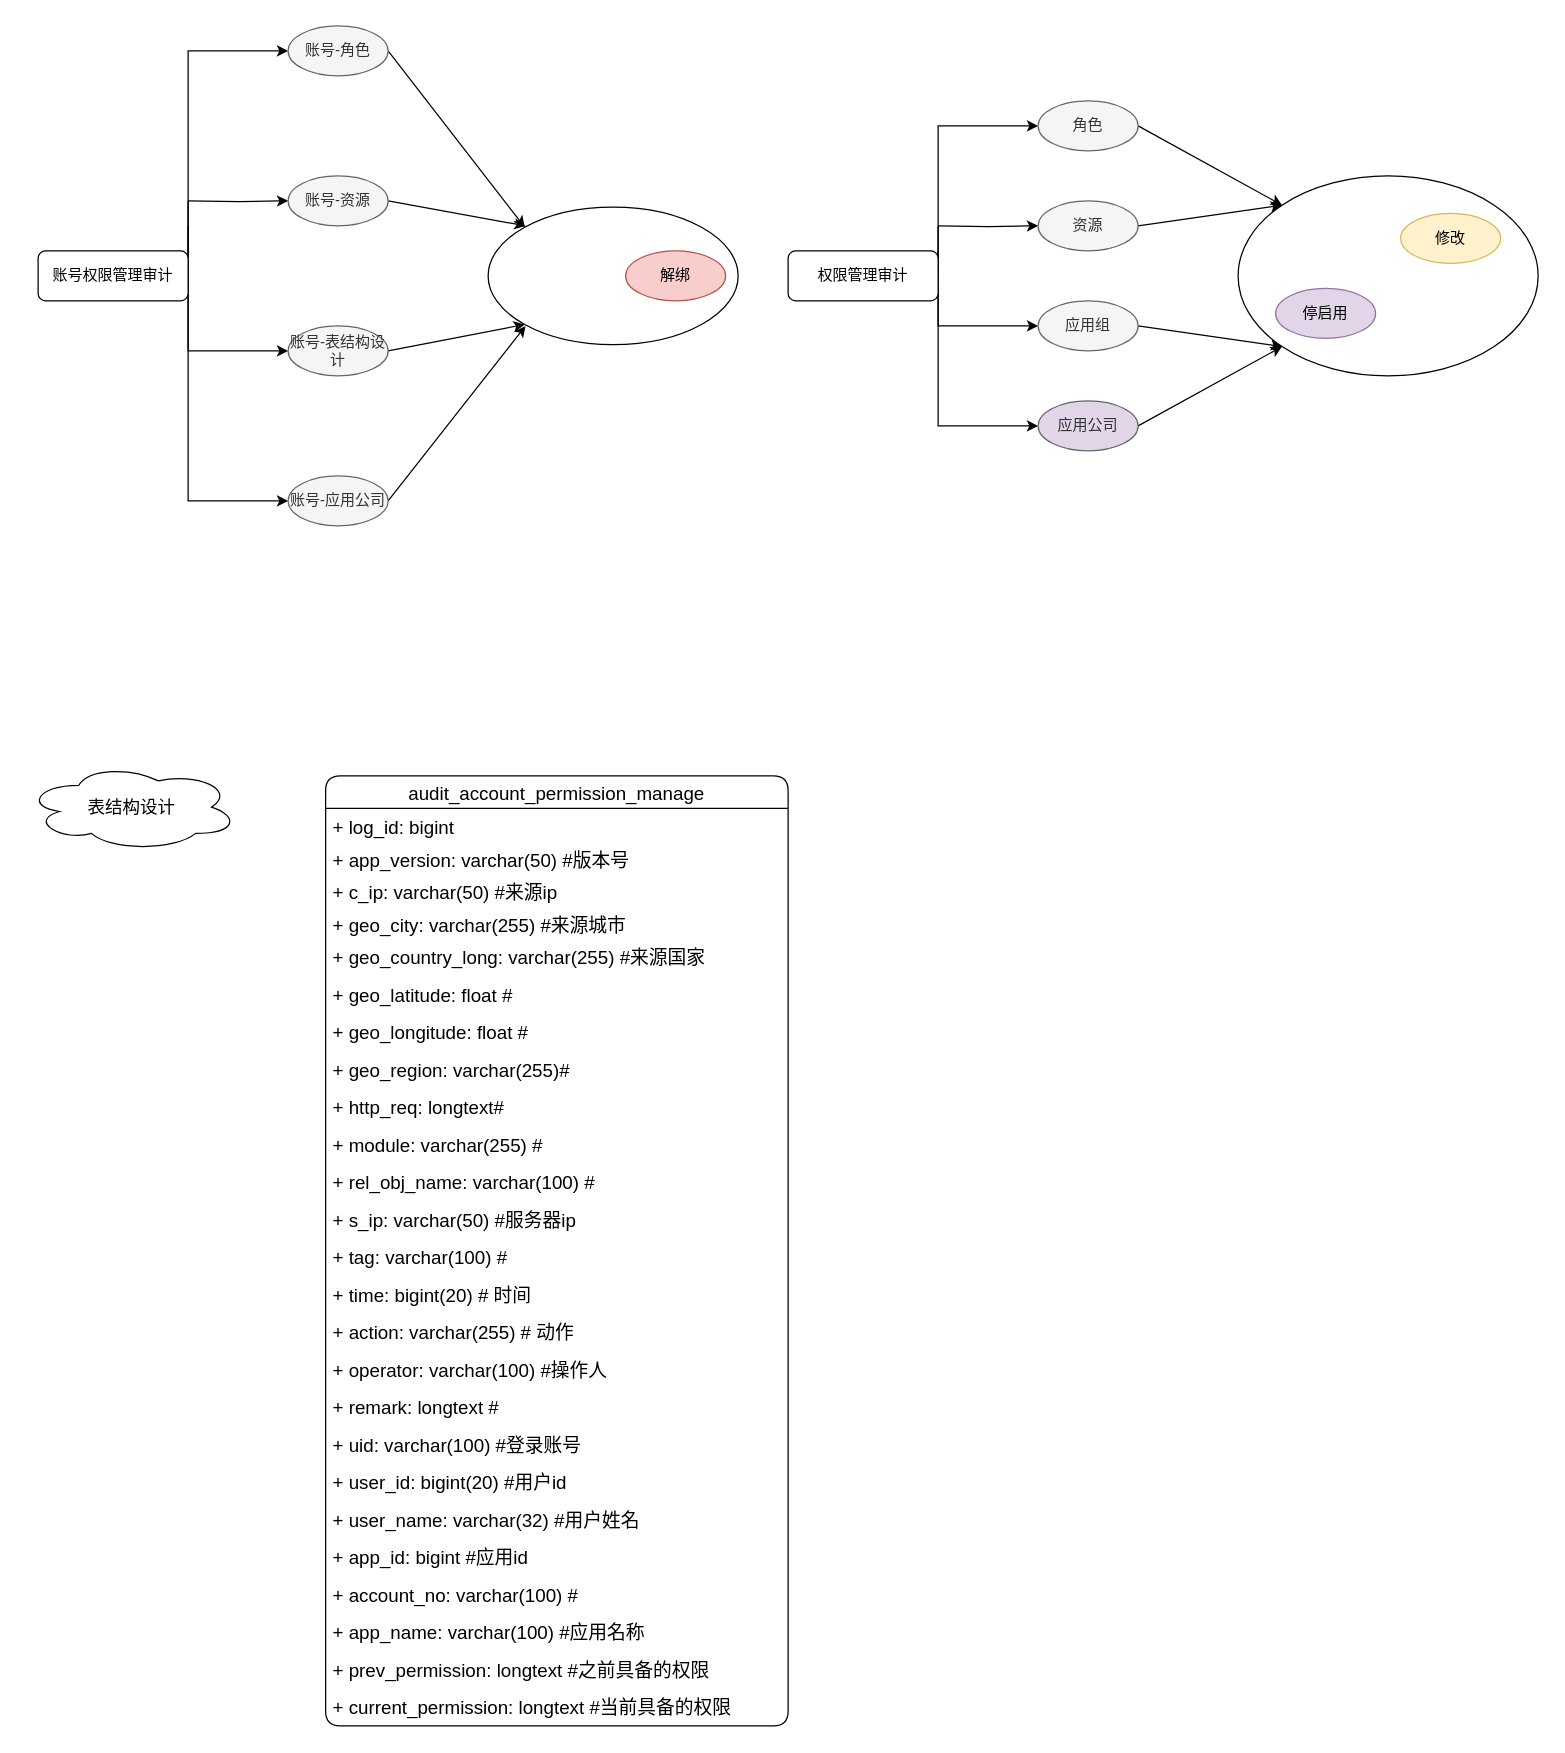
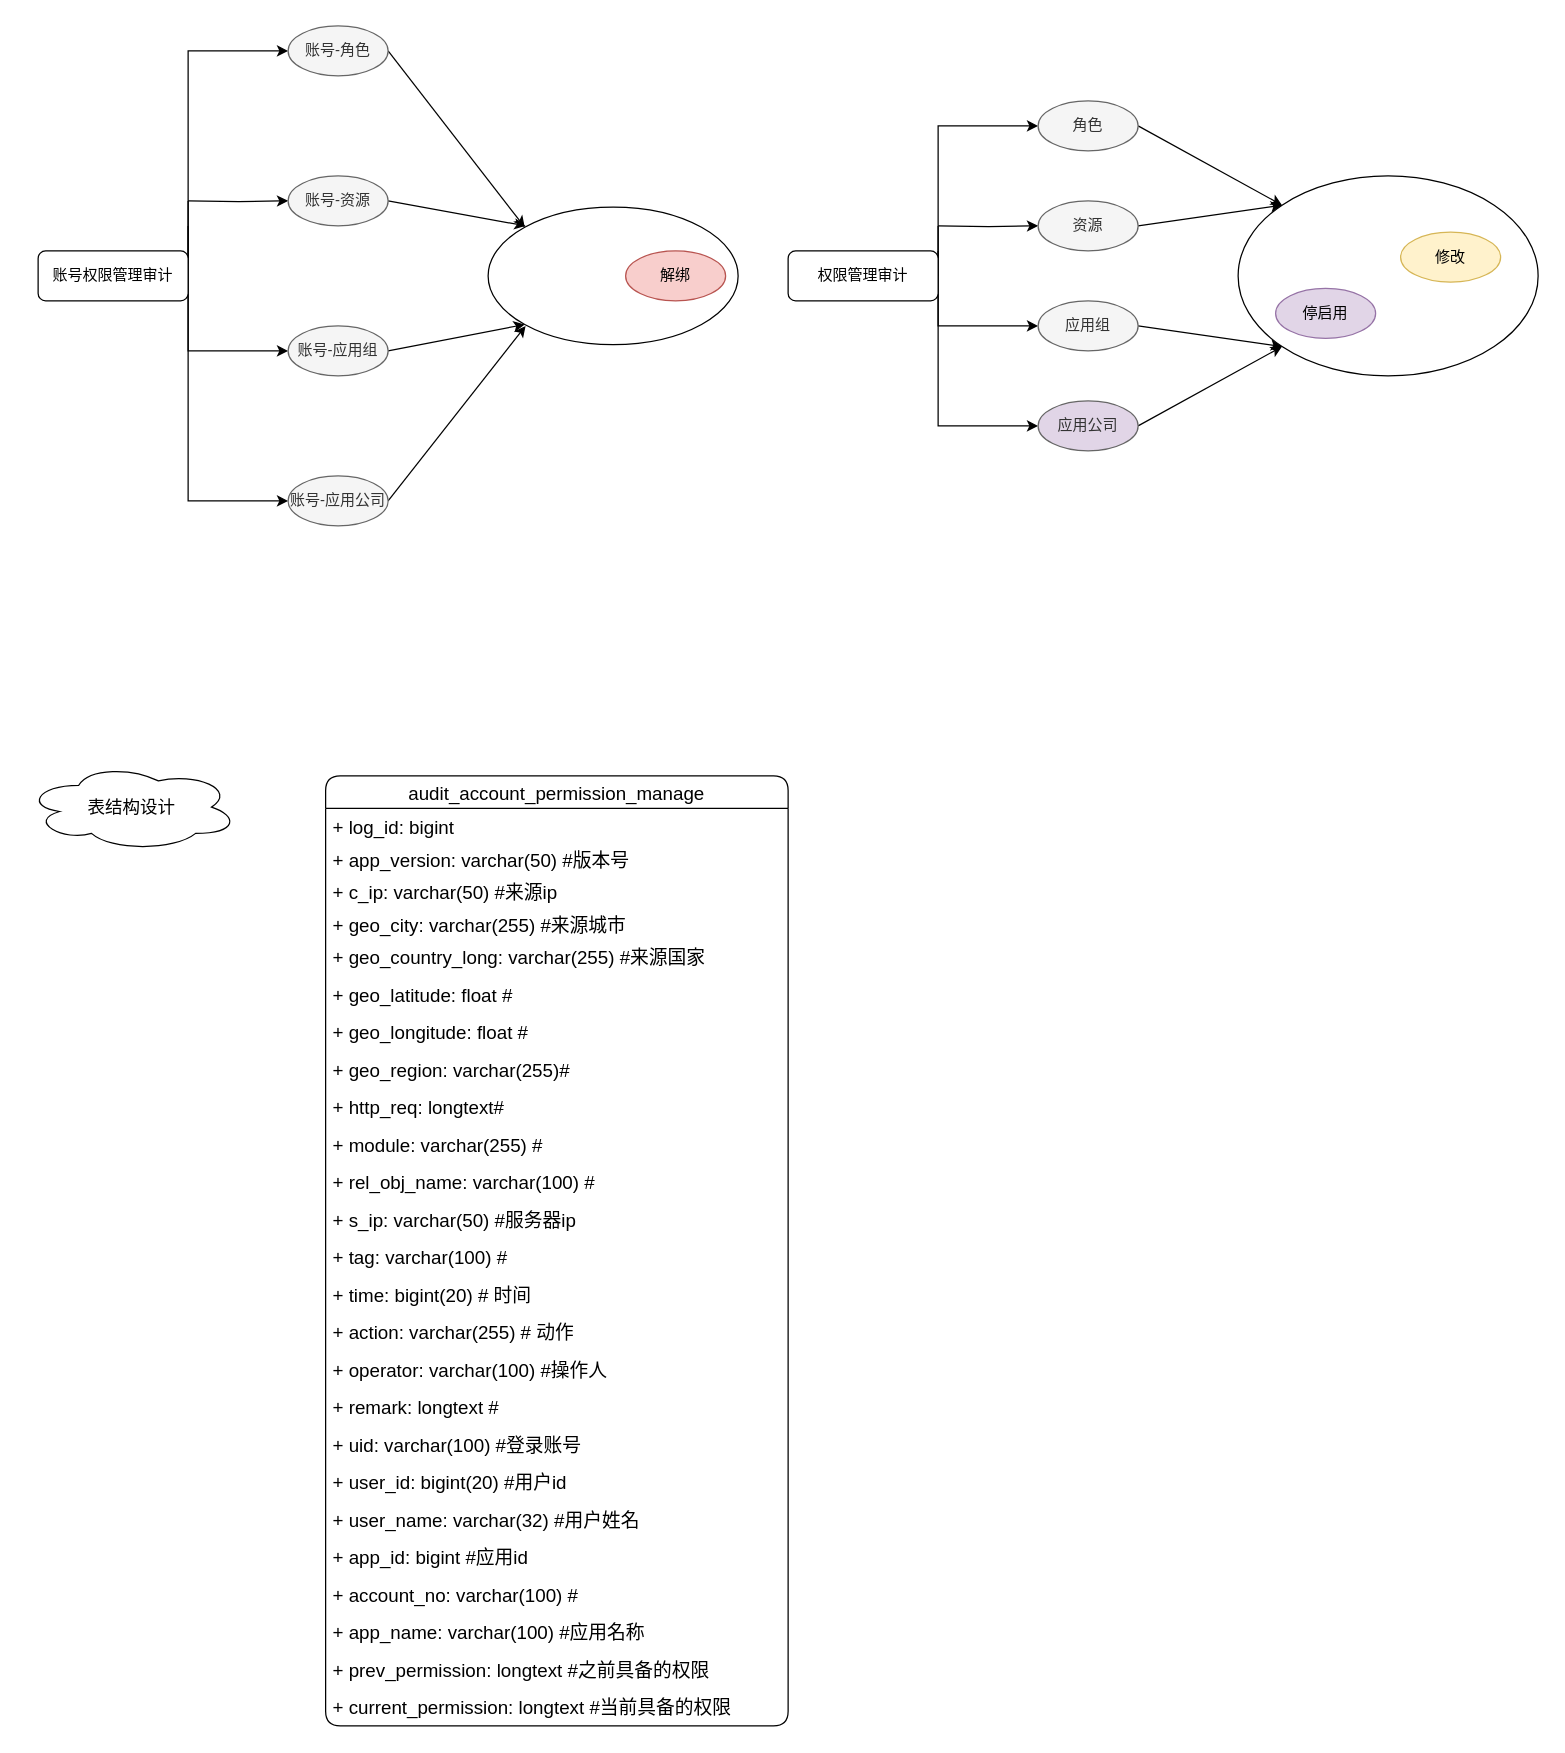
(1451, 238) -> (1451, 257)
(338, 351) -> (338, 351)
